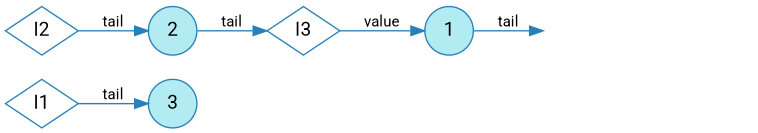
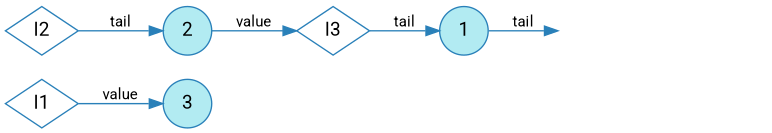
(232, 23) -> (254, 23)
(382, 23) -> (405, 23)
(113, 96) -> (121, 96)
